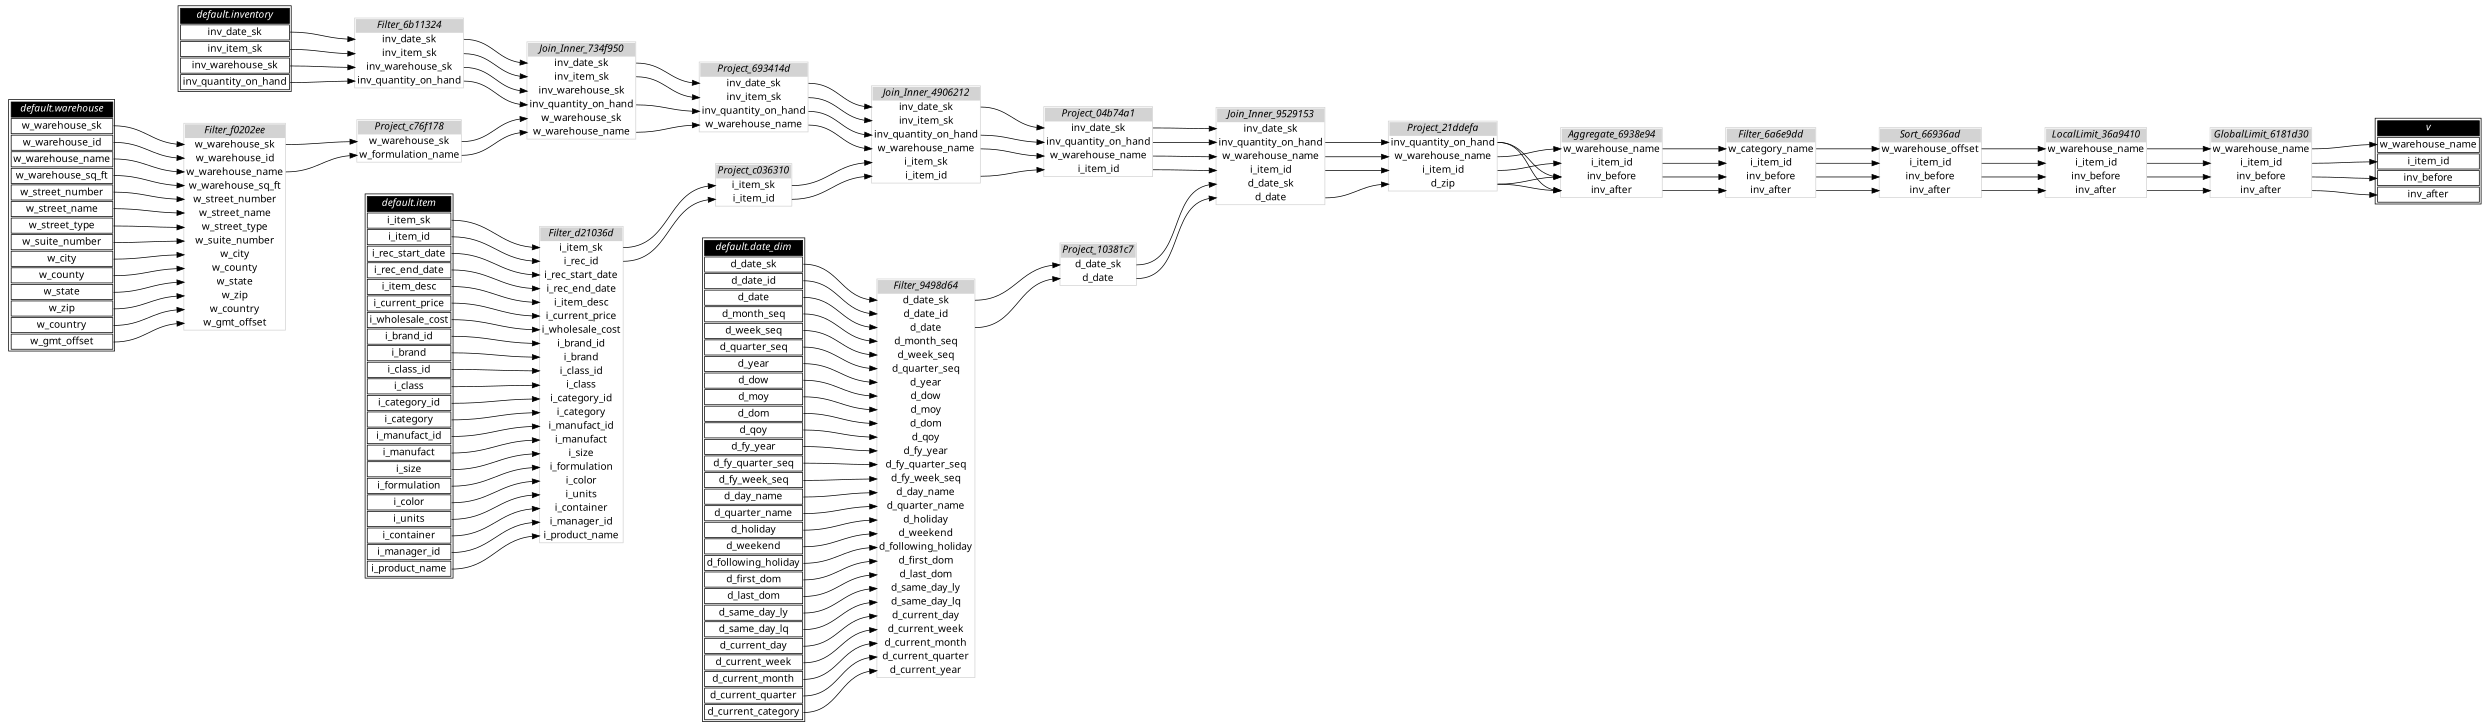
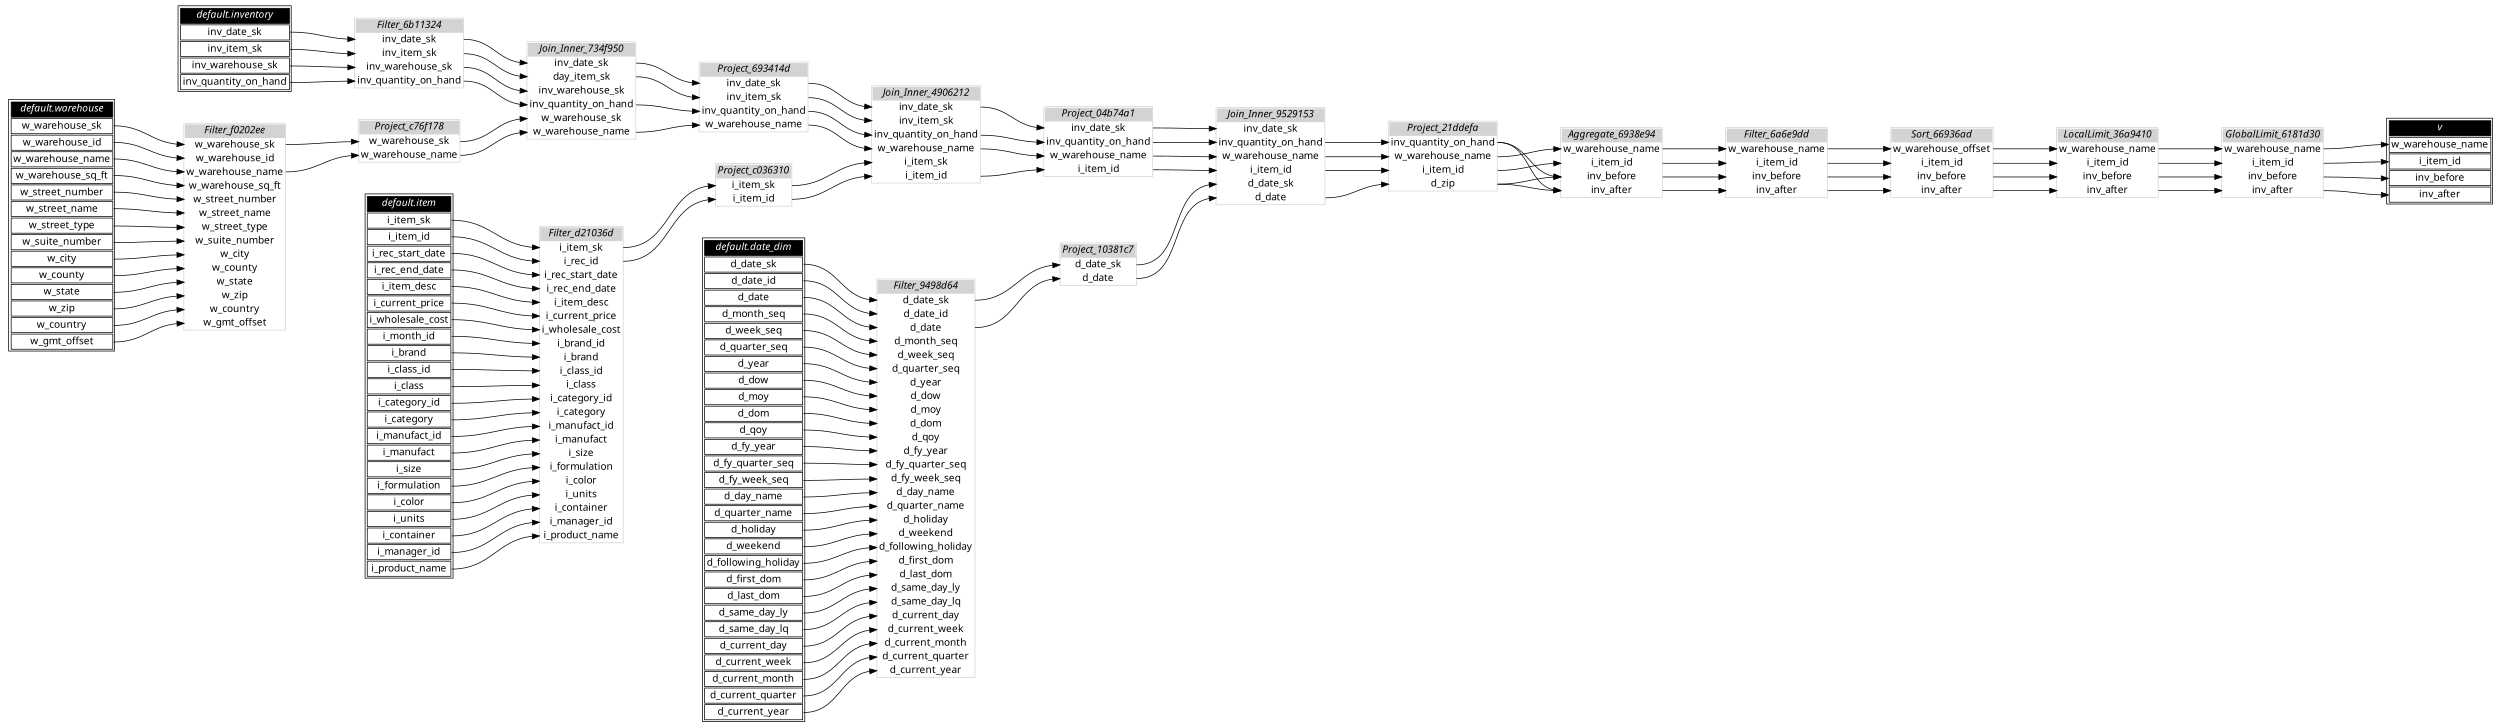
(582, 77) -> (582, 77)
(1771, 149) -> (1777, 149)
(409, 155) -> (409, 155)
(409, 336) -> (409, 336)
(754, 712) -> (754, 712)
